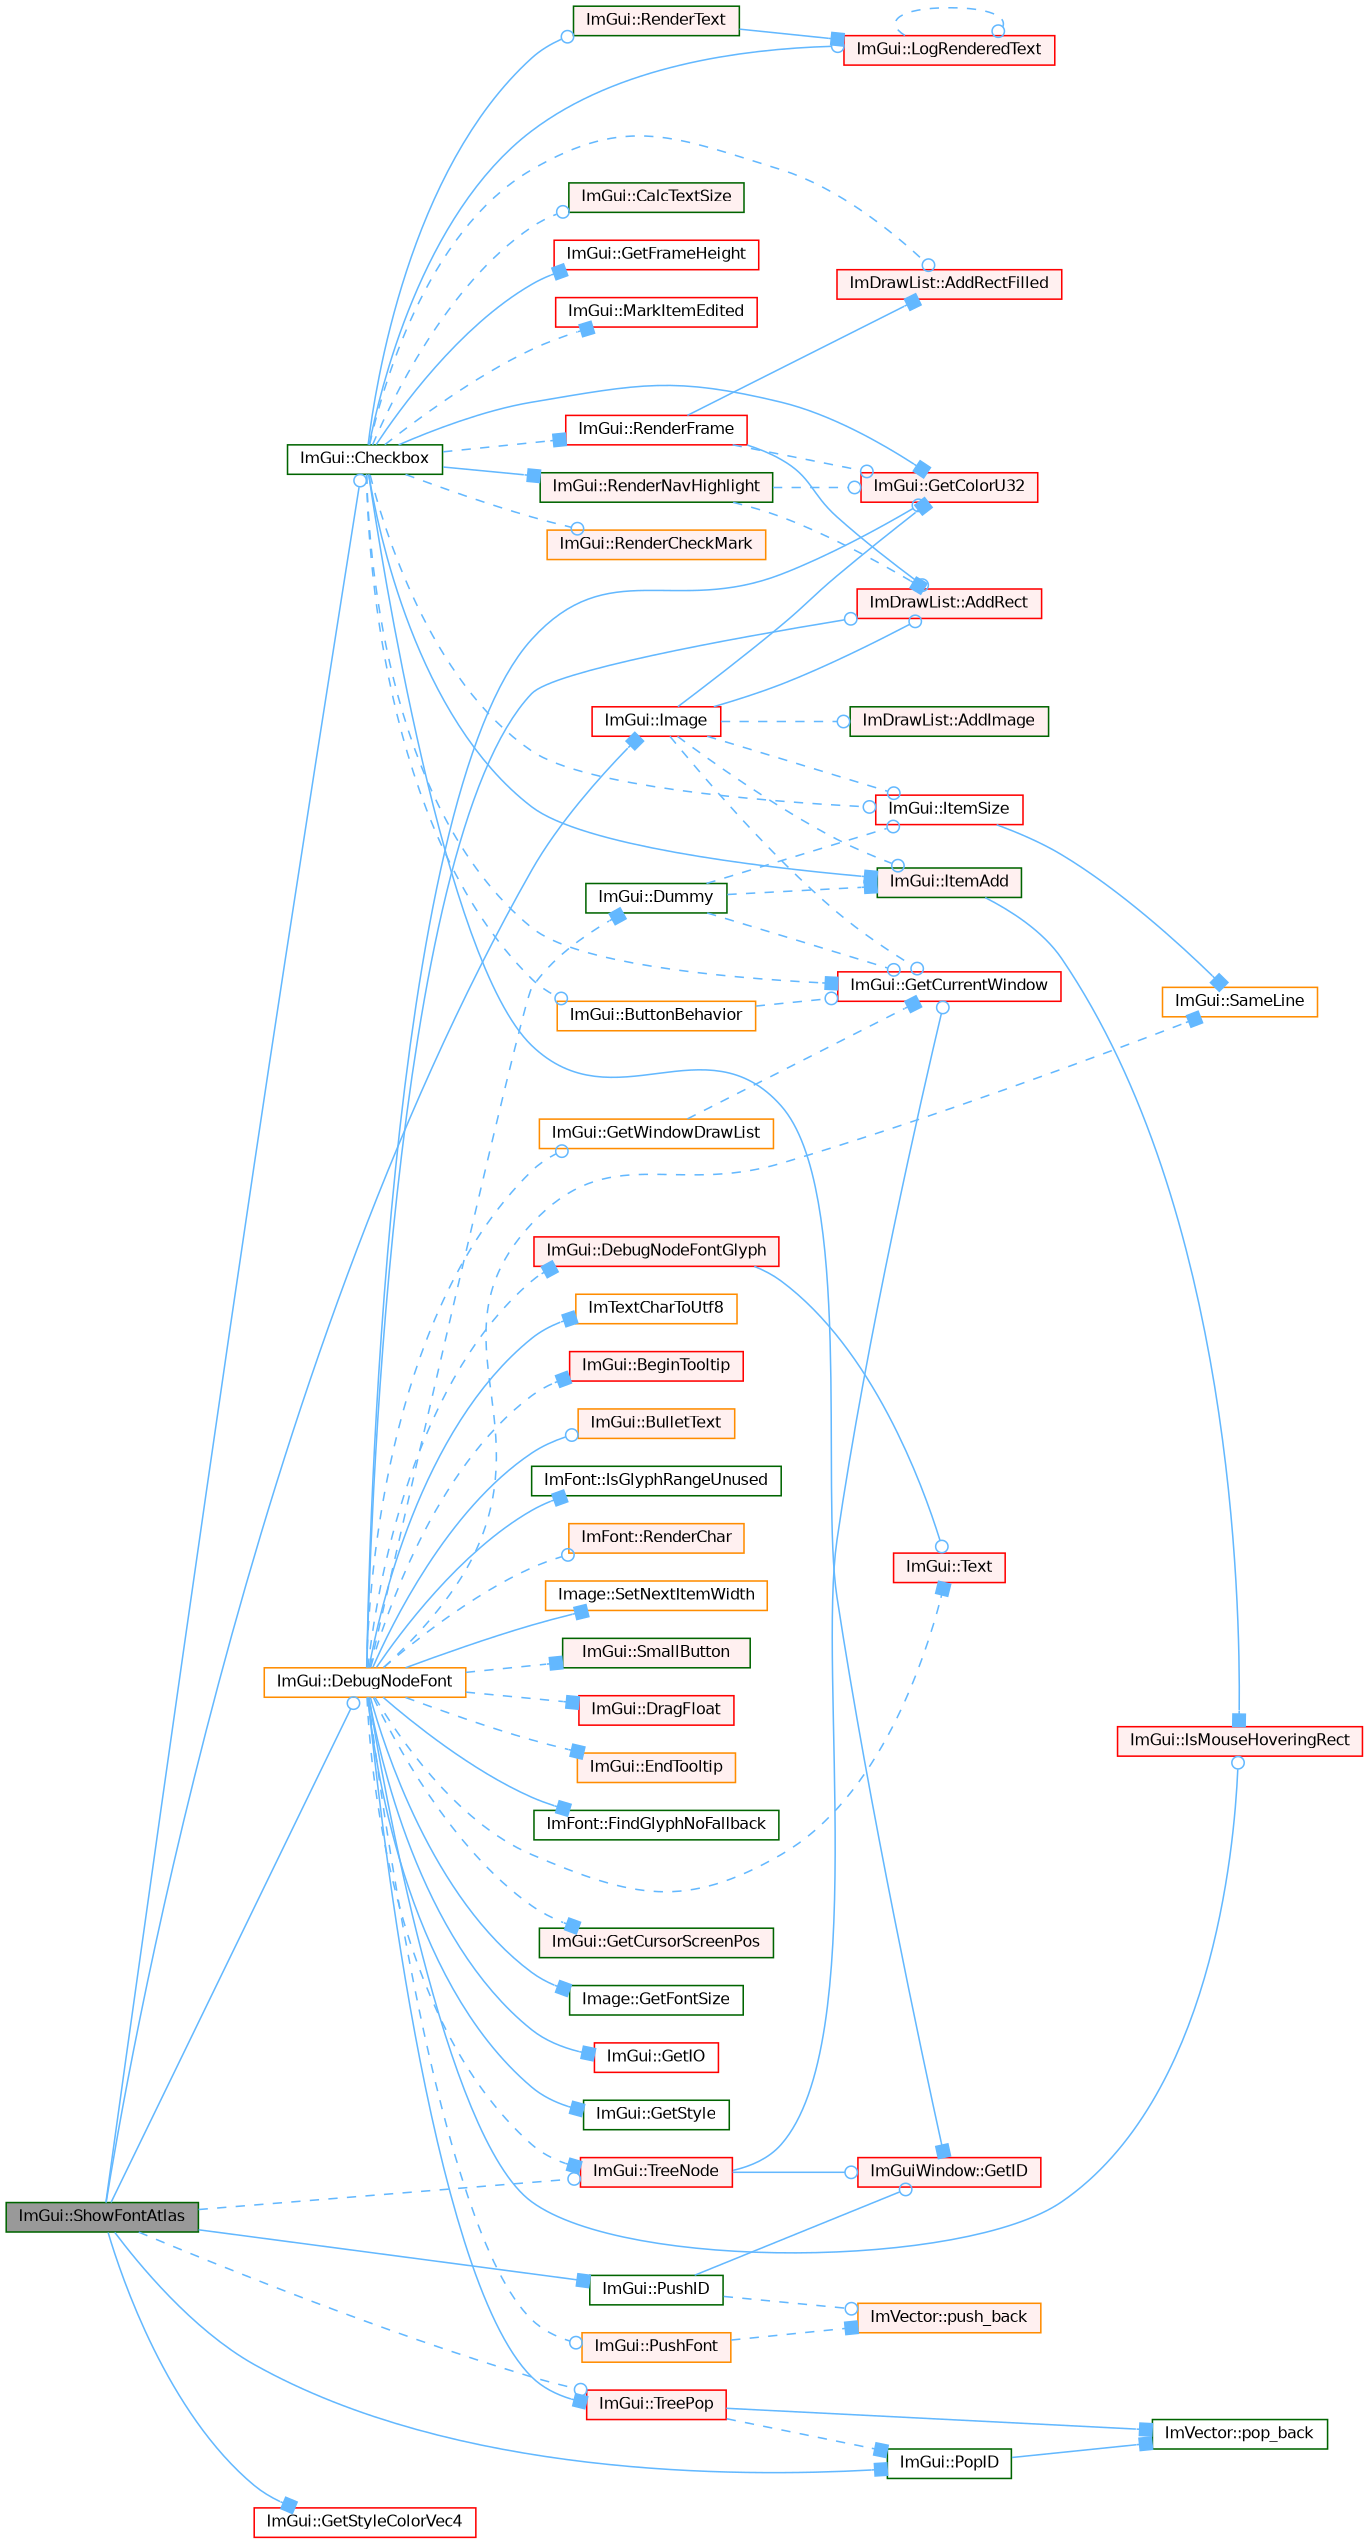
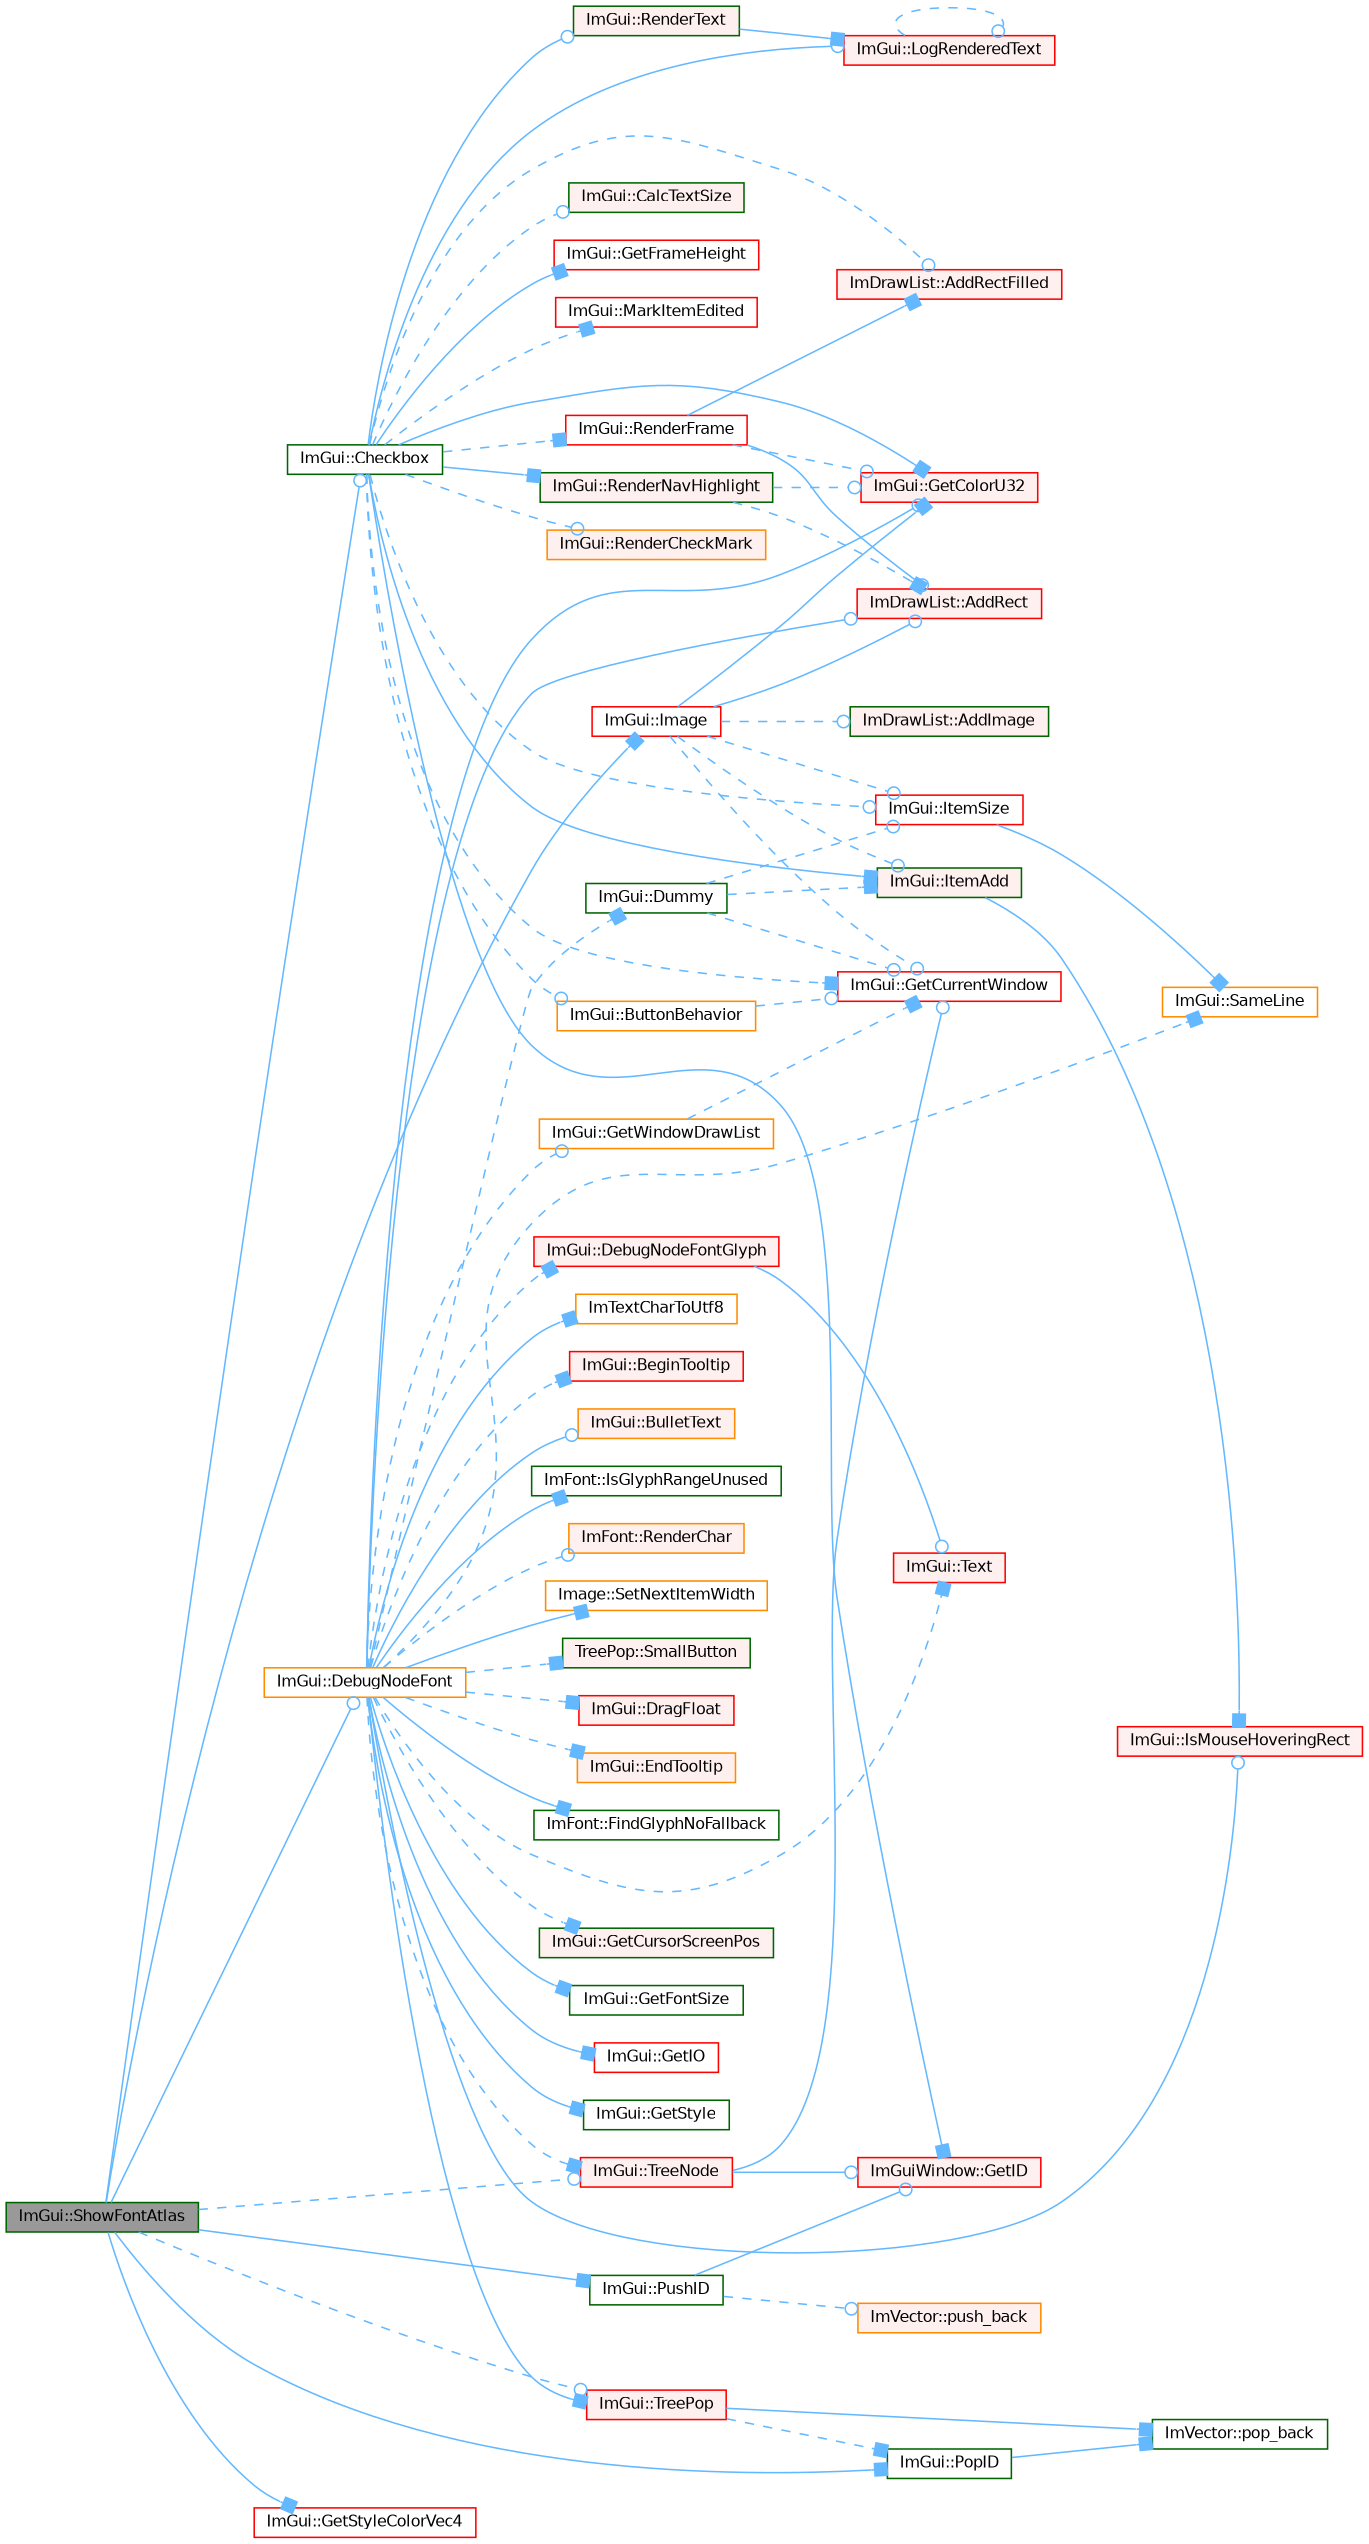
(656, 1653) -> (656, 1653)
(656, 2000) -> (656, 2000)
(656, 2347) -> none
